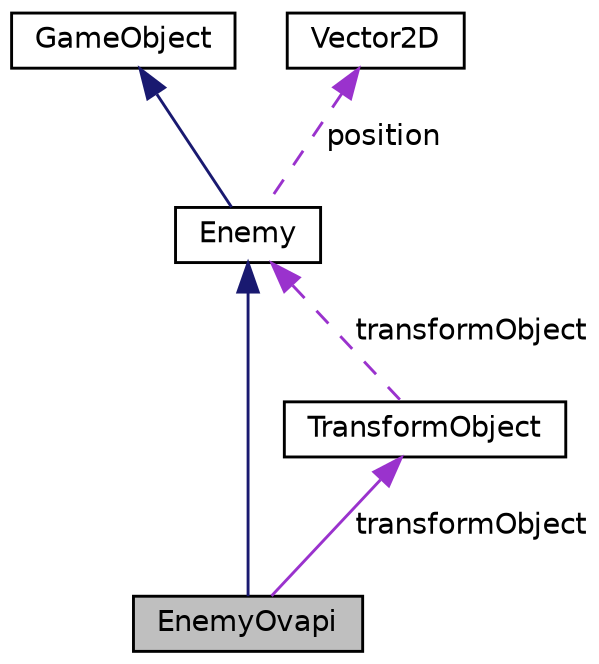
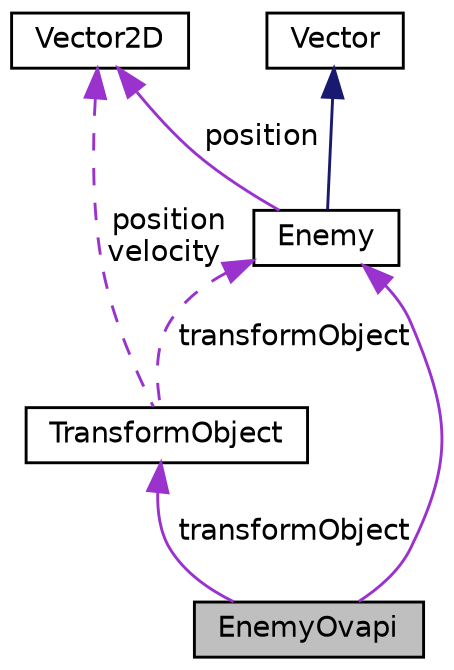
(123, 41) -> (335, 41)
(304, 150) -> (202, 159)
none -> (101, 257)
(248, 444) -> (441, 451)
